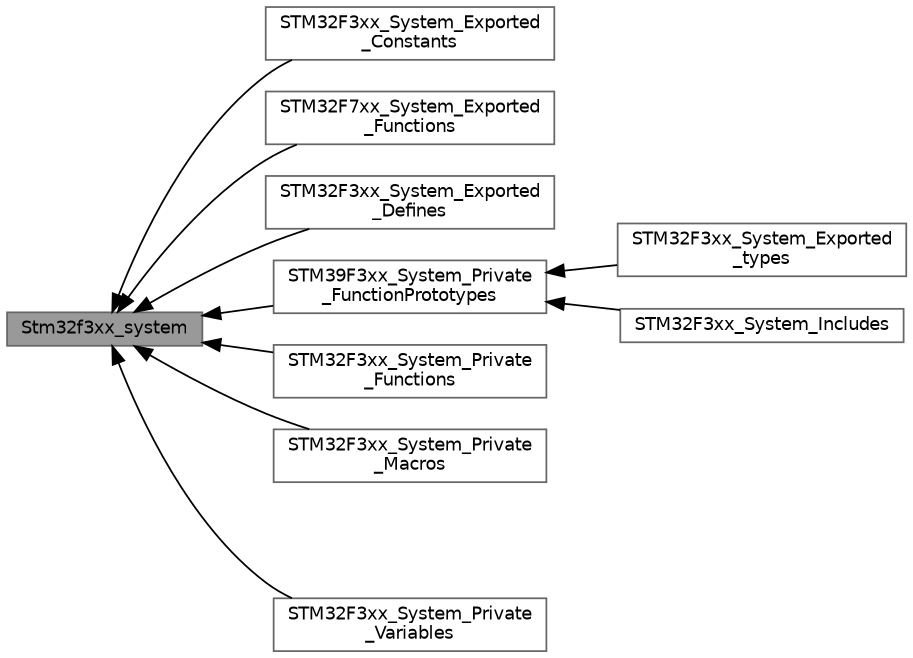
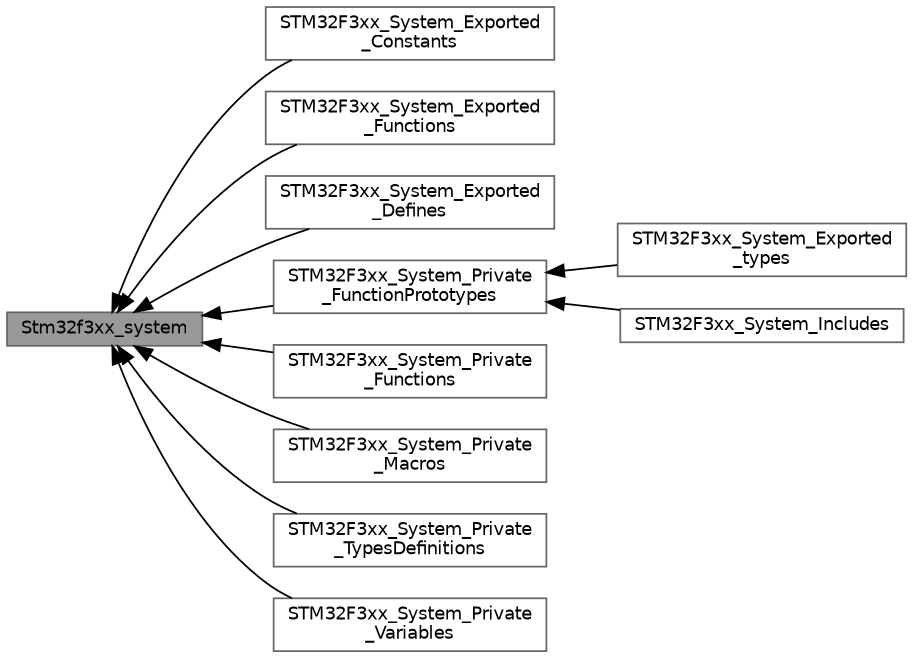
(410, 118) -> (410, 118)
(410, 287) -> (410, 287)
none -> (410, 540)
